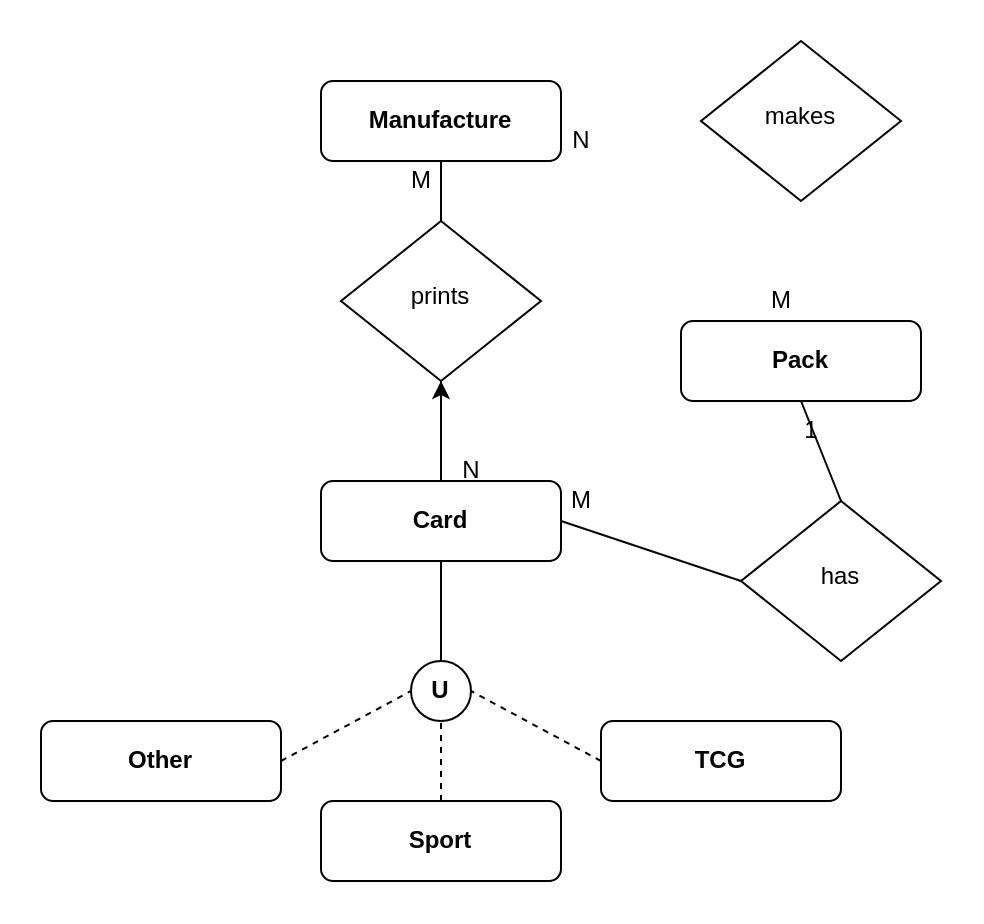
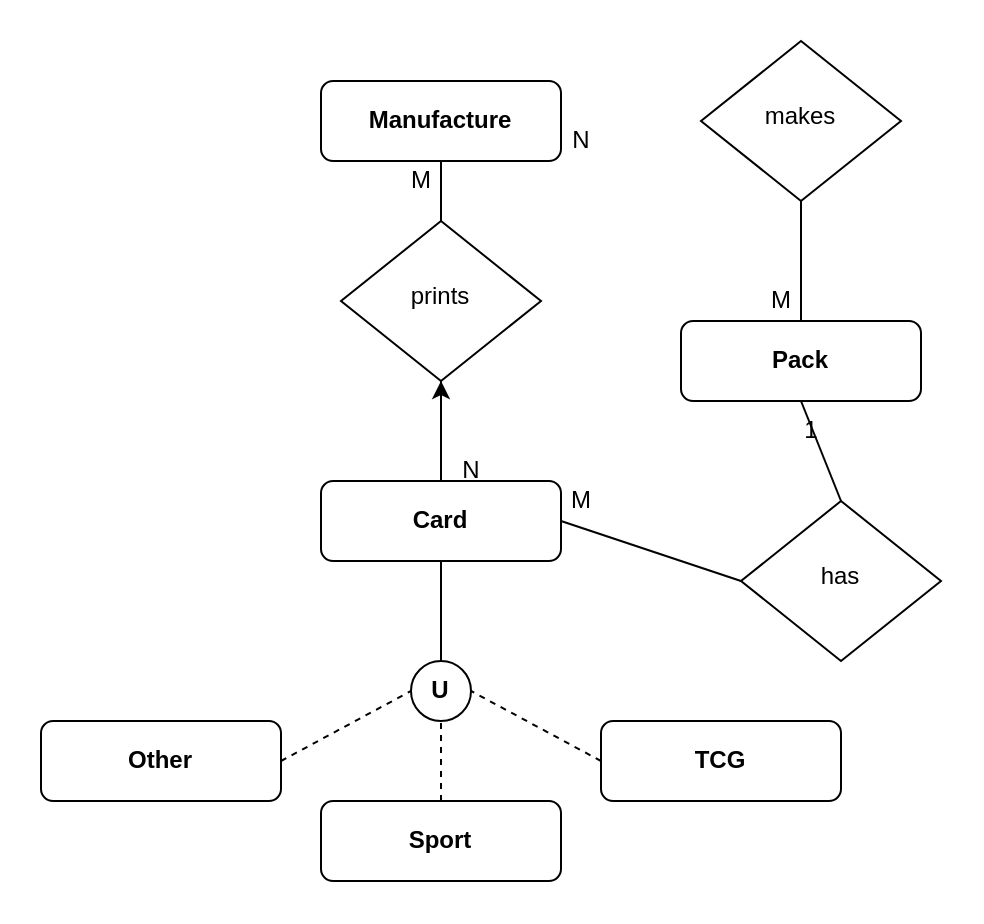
none -> (801, 261)
